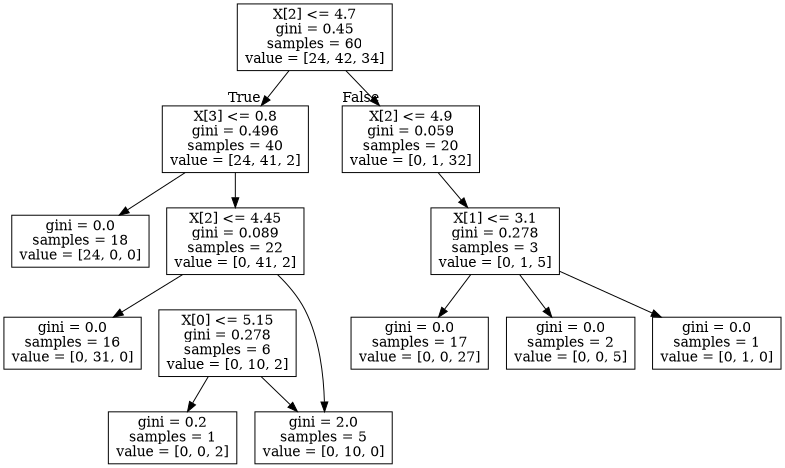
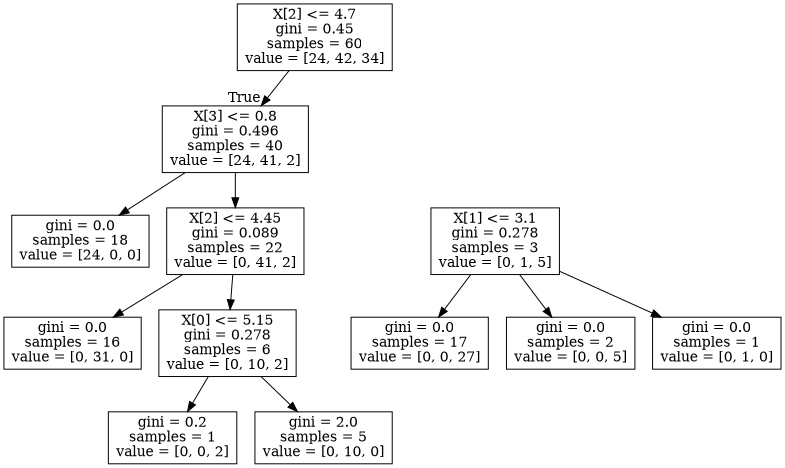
(411, 139) -> none
(314, 333) -> (232, 287)
